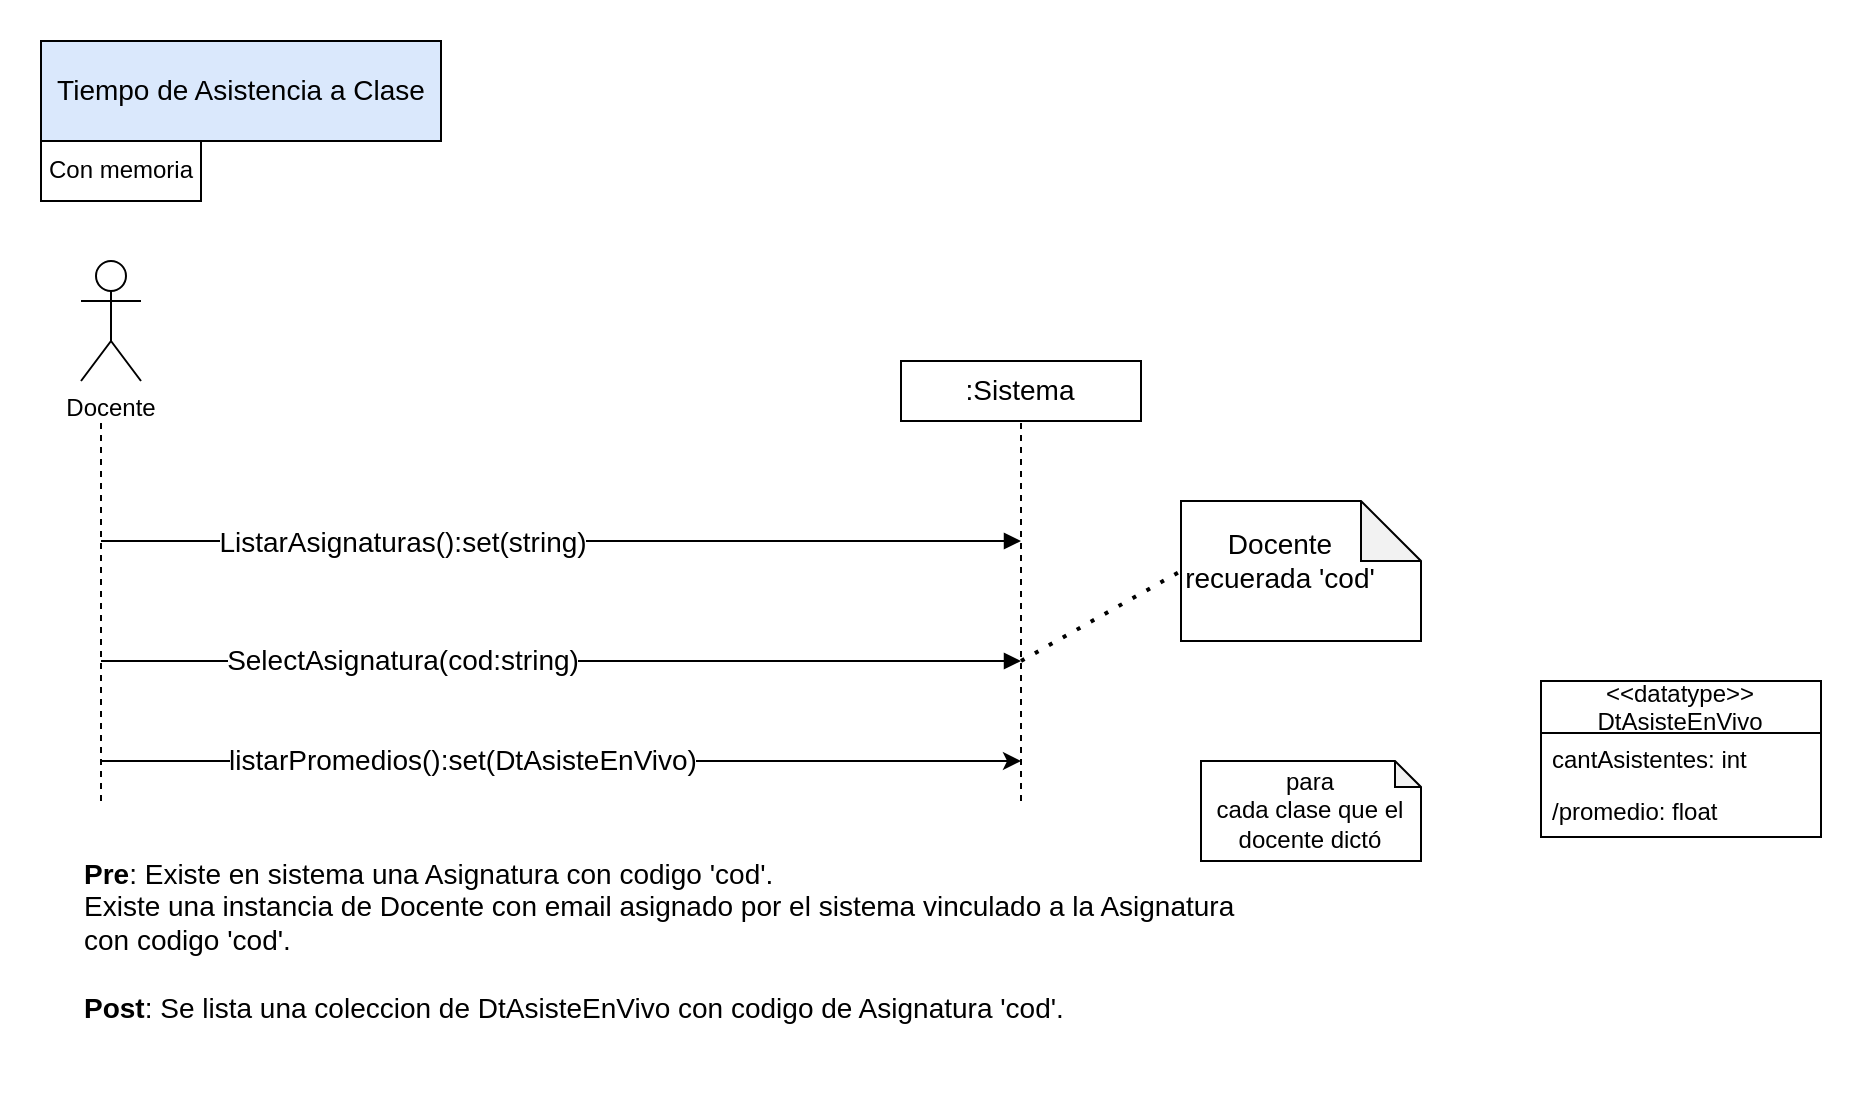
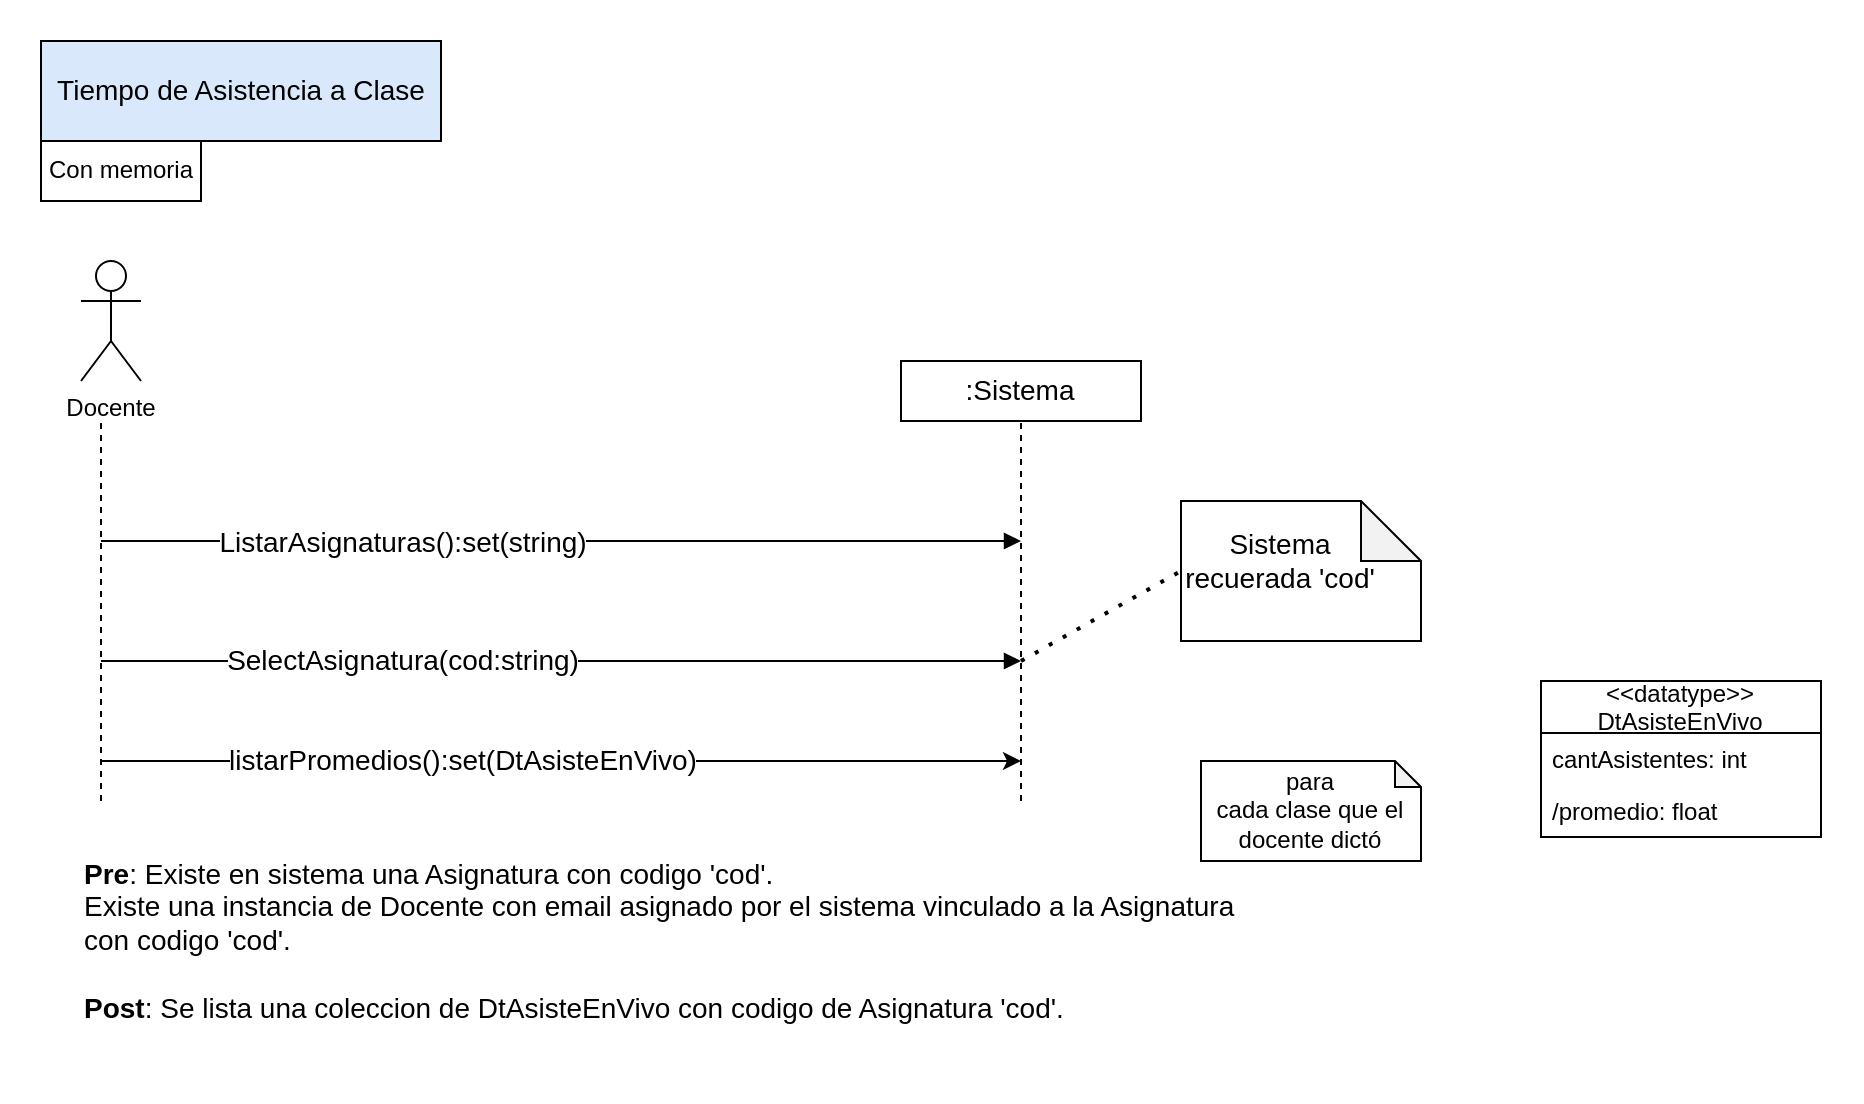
(1281, 561) -> (1281, 561)
